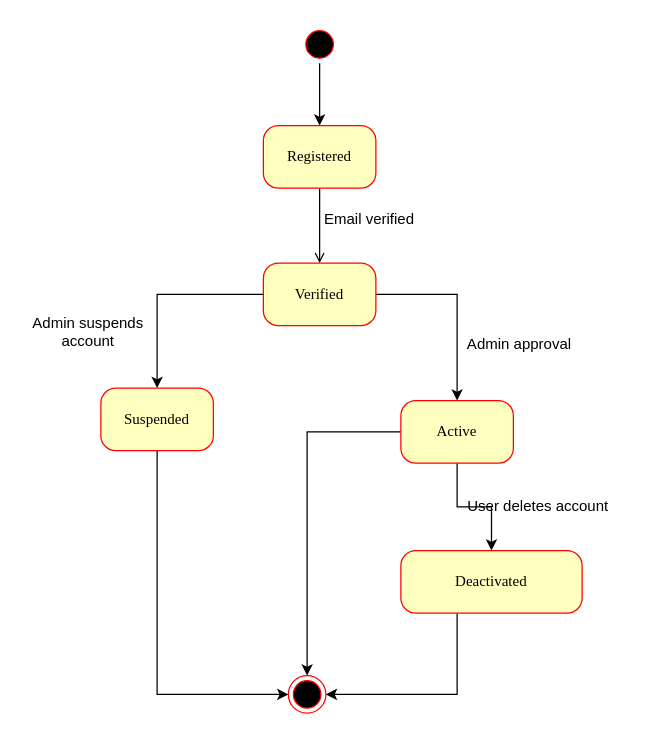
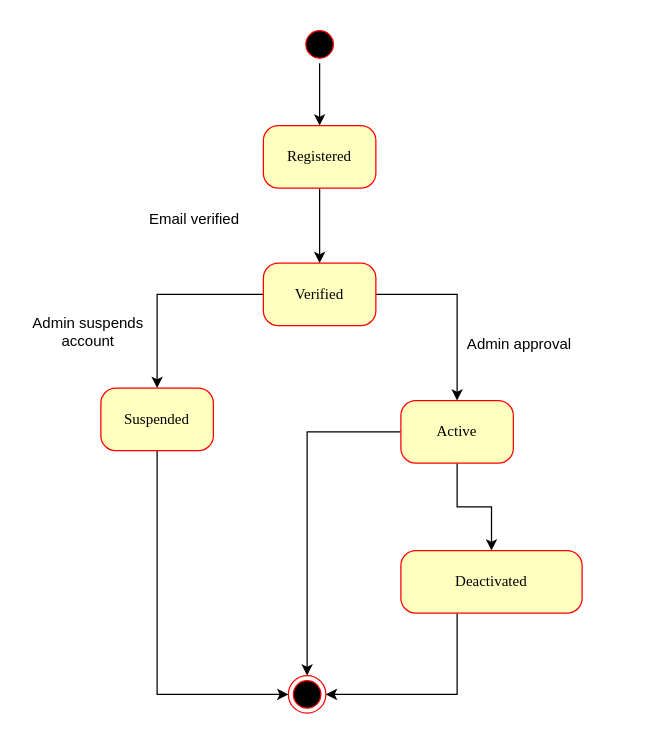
(369, 219) -> (194, 219)
(319, 255) -> (319, 253)
(538, 507) -> none
